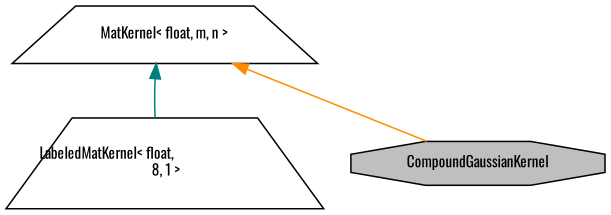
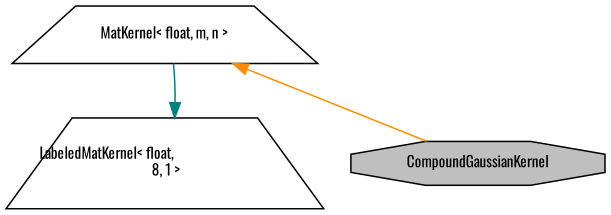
(155, 98) -> (175, 83)
